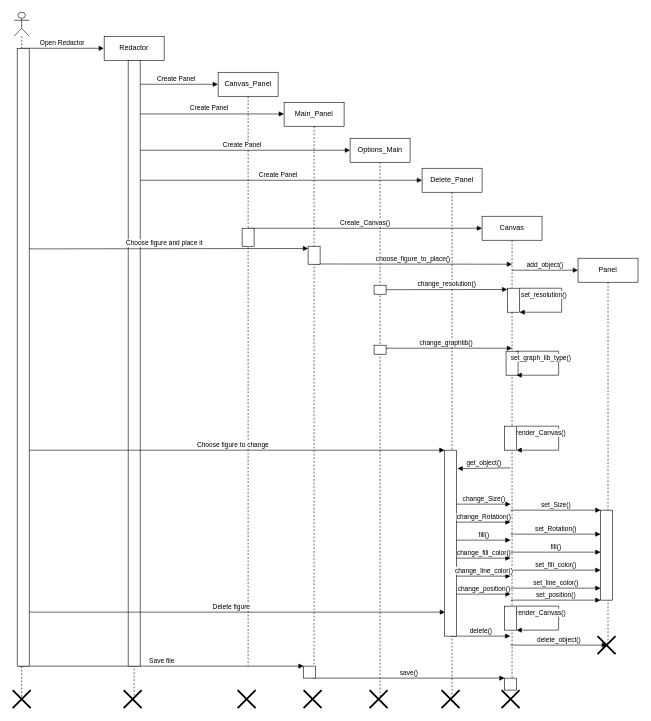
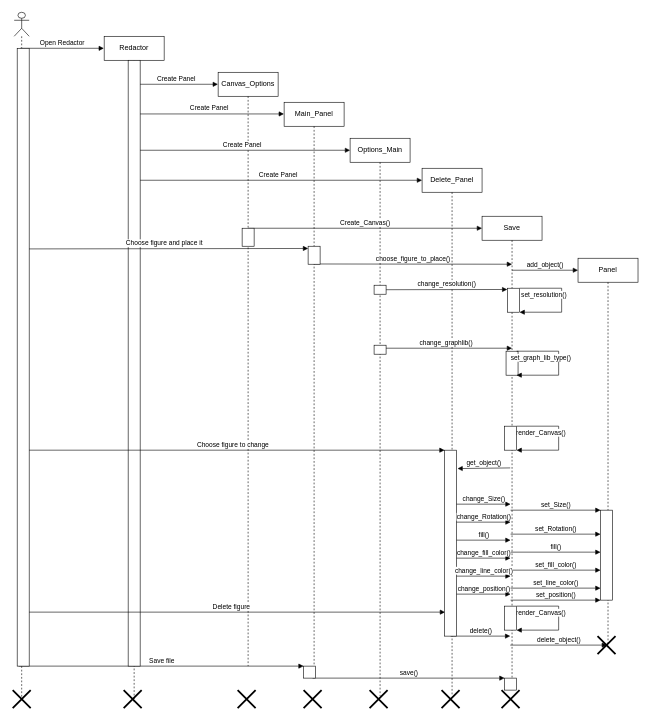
(248, 84) -> (248, 84)
(512, 228) -> (512, 228)
